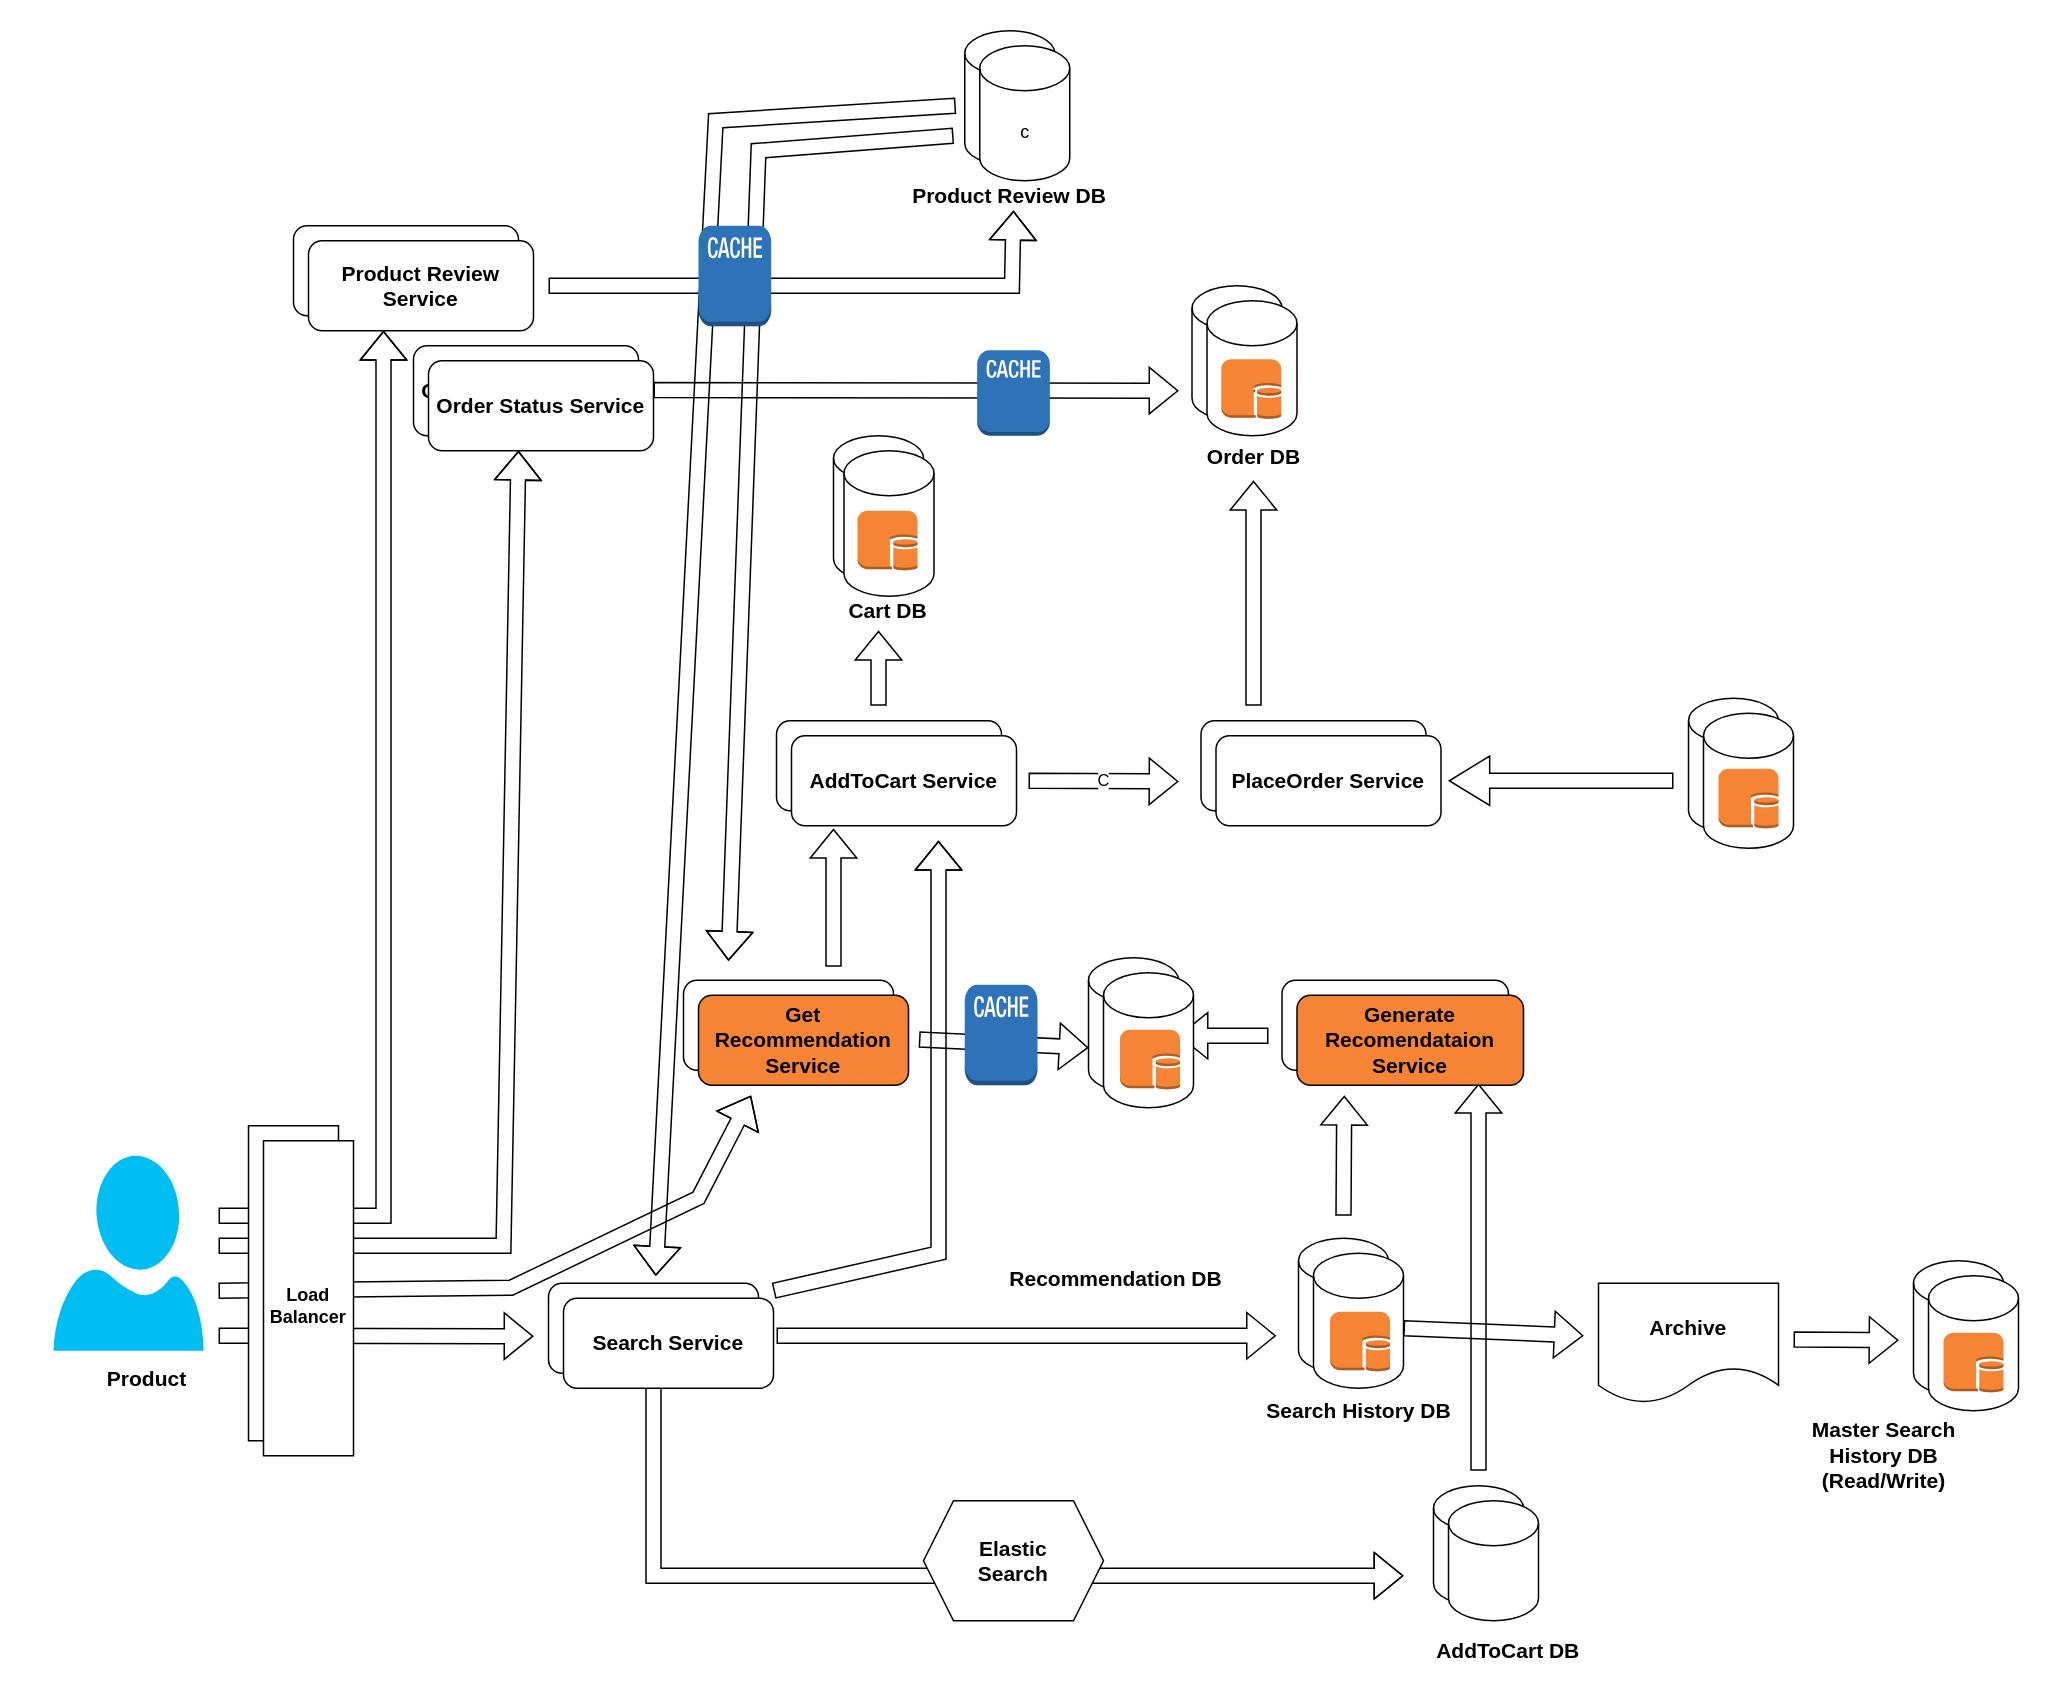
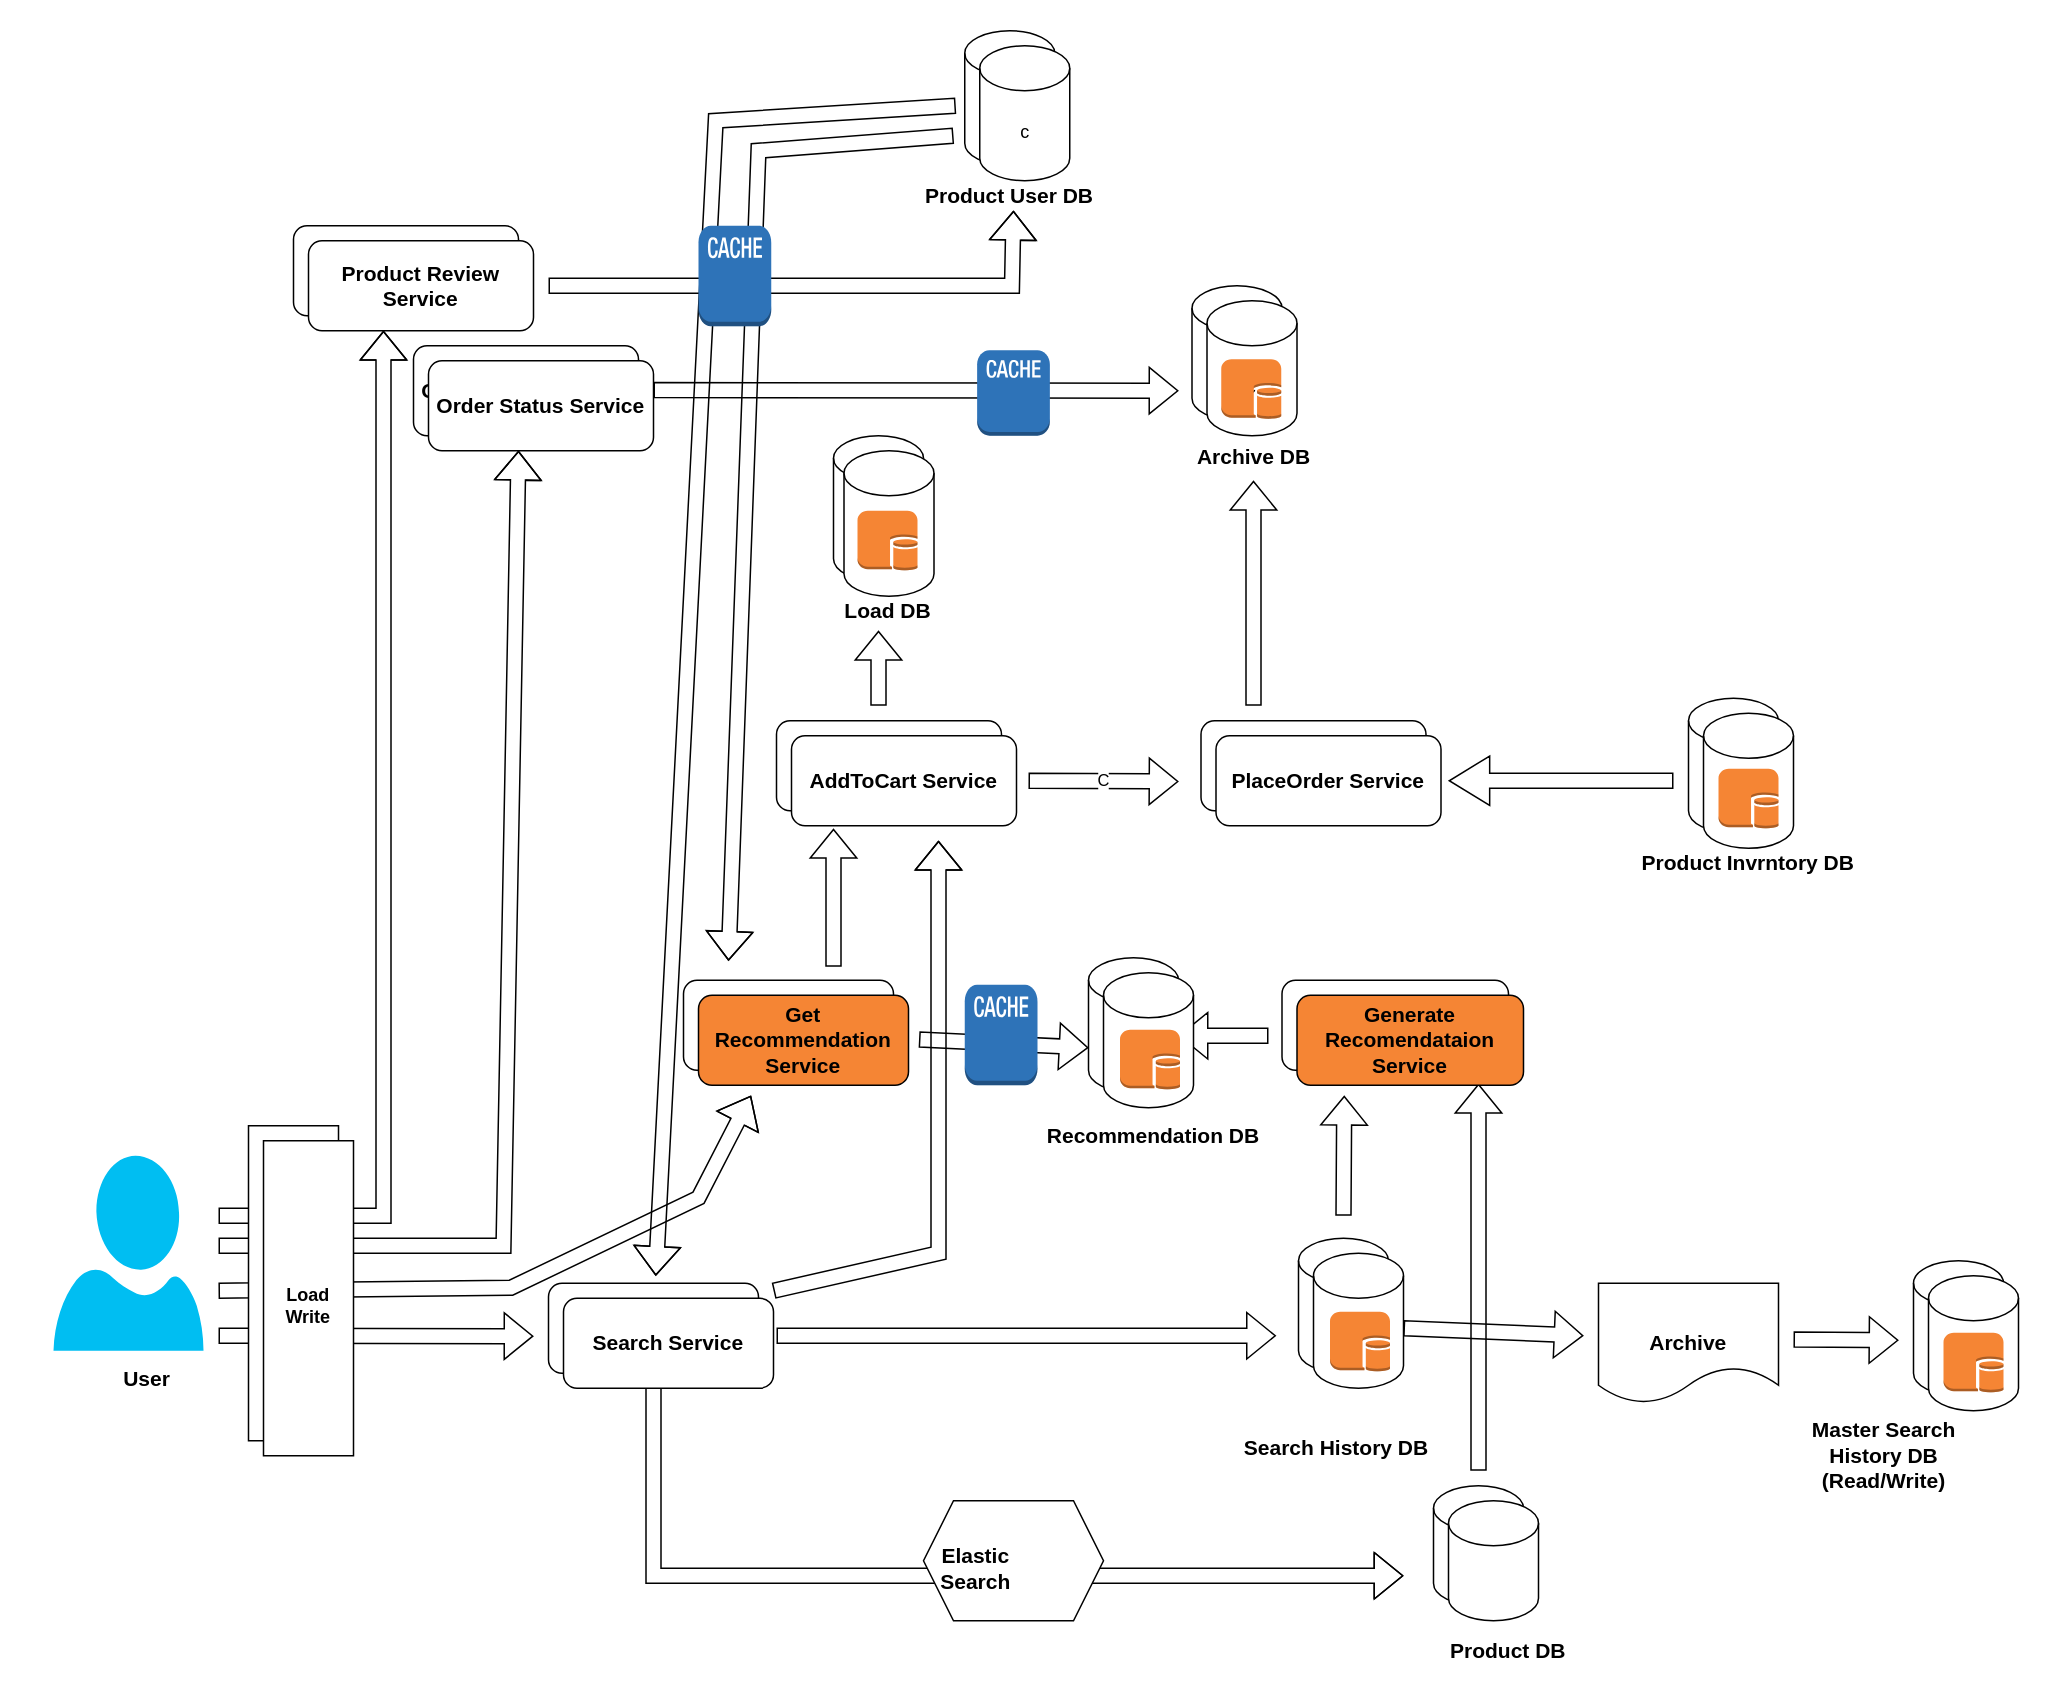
(1010, 196) -> (1010, 196)
(1254, 457) -> (1254, 457)
(888, 611) -> (888, 611)
none -> (1748, 863)
(1116, 1279) -> (1154, 1136)
(308, 1306) -> (308, 1306)
(1688, 1328) -> (1688, 1343)
(147, 1379) -> (147, 1379)
(1358, 1411) -> (1336, 1448)
(1013, 1561) -> (976, 1568)
(1508, 1651) -> (1508, 1651)
